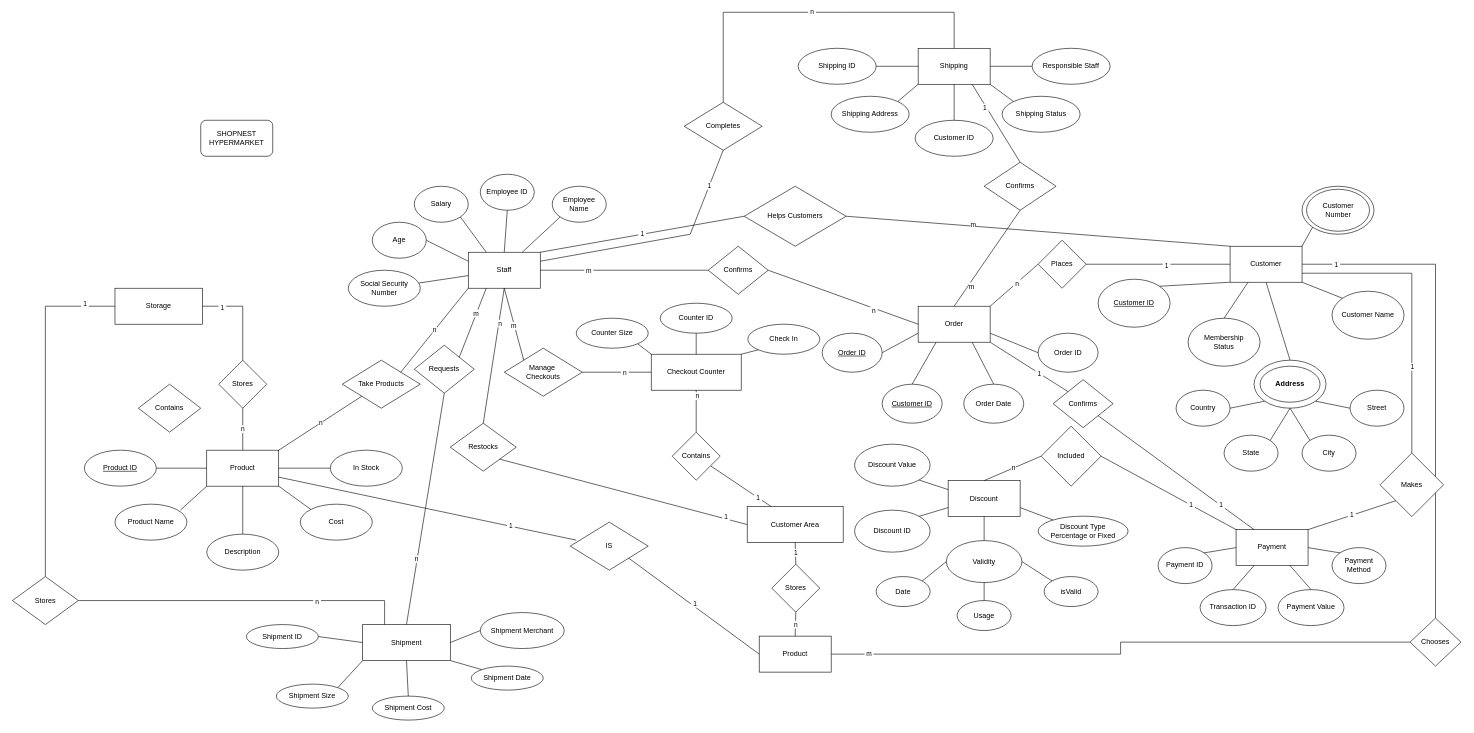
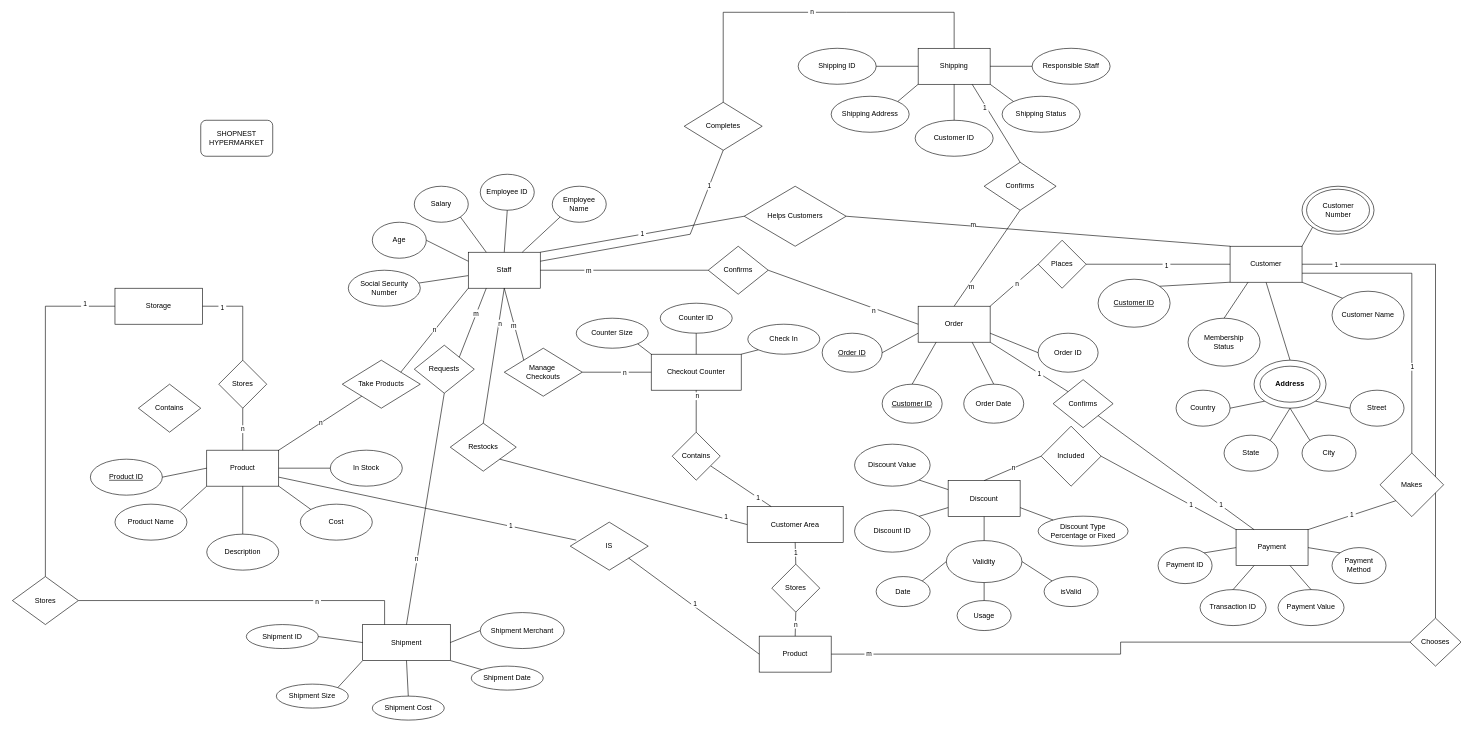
(120, 468) -> (126, 477)
